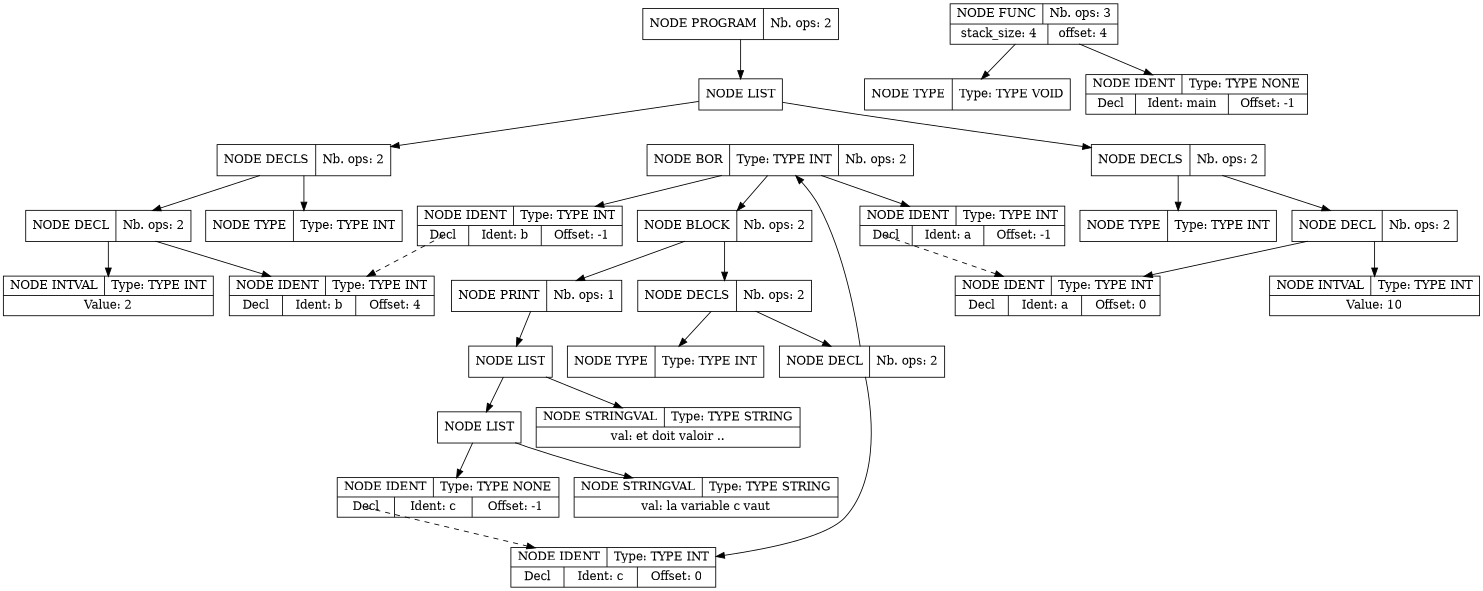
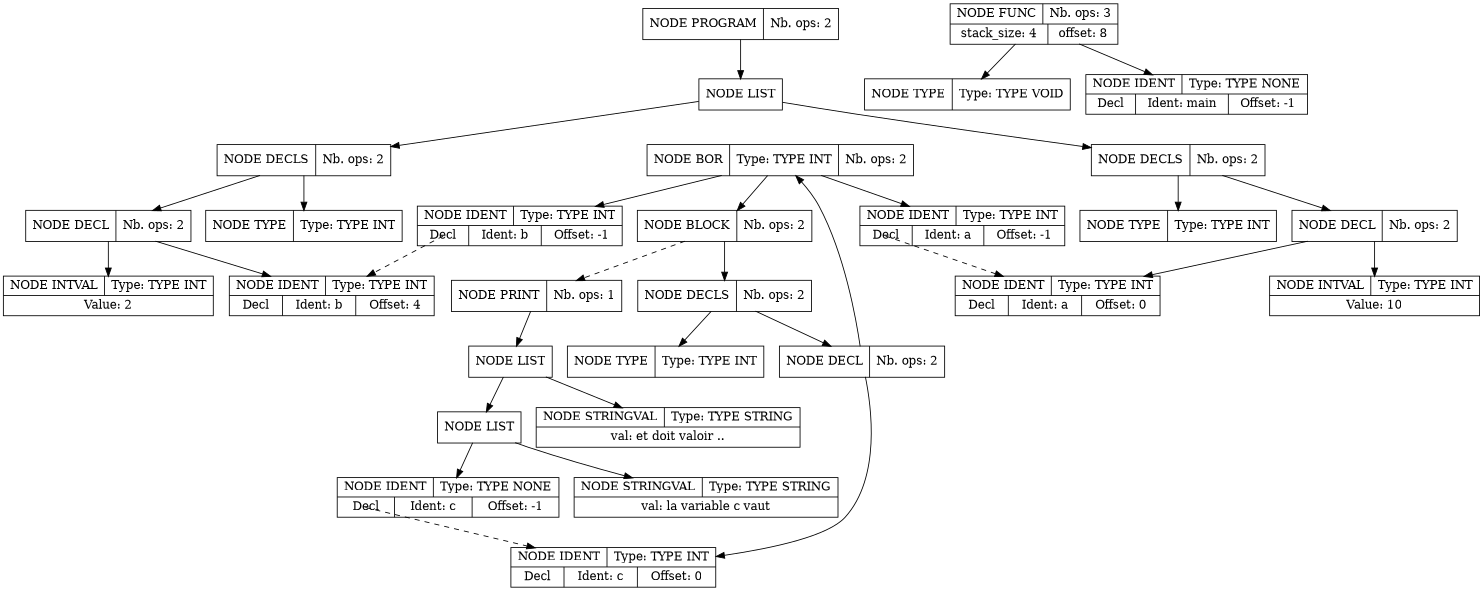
(1083, 34) -> (1083, 34)
(635, 259) -> (635, 259)
